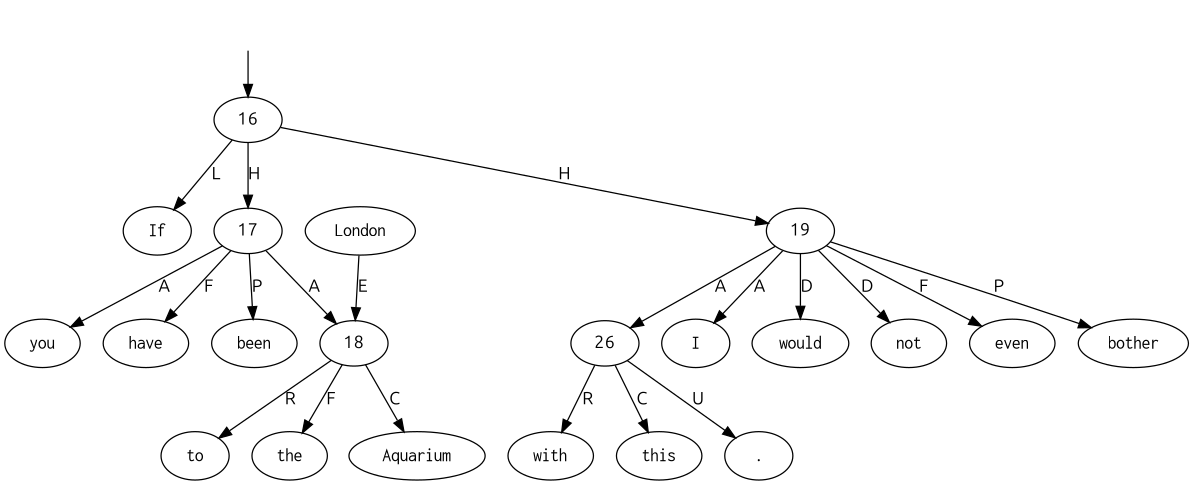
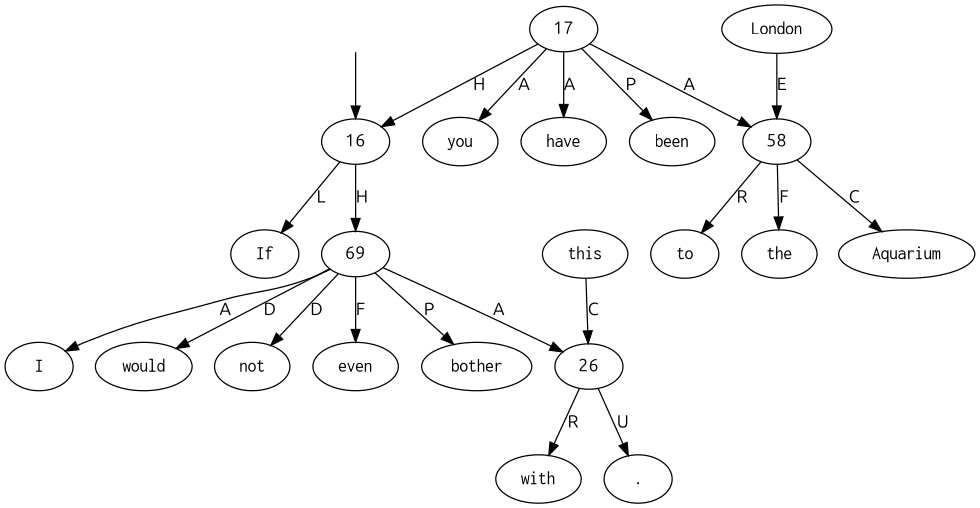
(248, 169) -> (465, 82)
(800, 231) -> (356, 254)
(209, 287) -> (570, 85)
(354, 343) -> (777, 142)
(629, 393) -> (587, 305)
